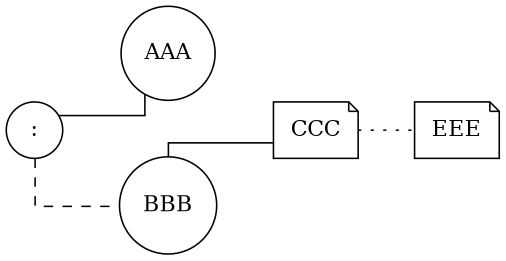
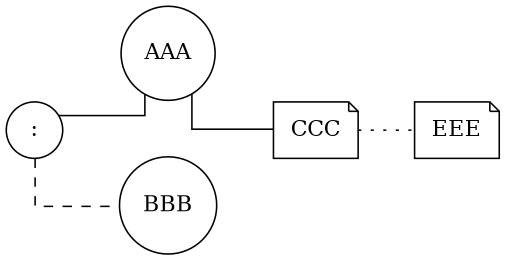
(214, 143) -> (215, 129)
